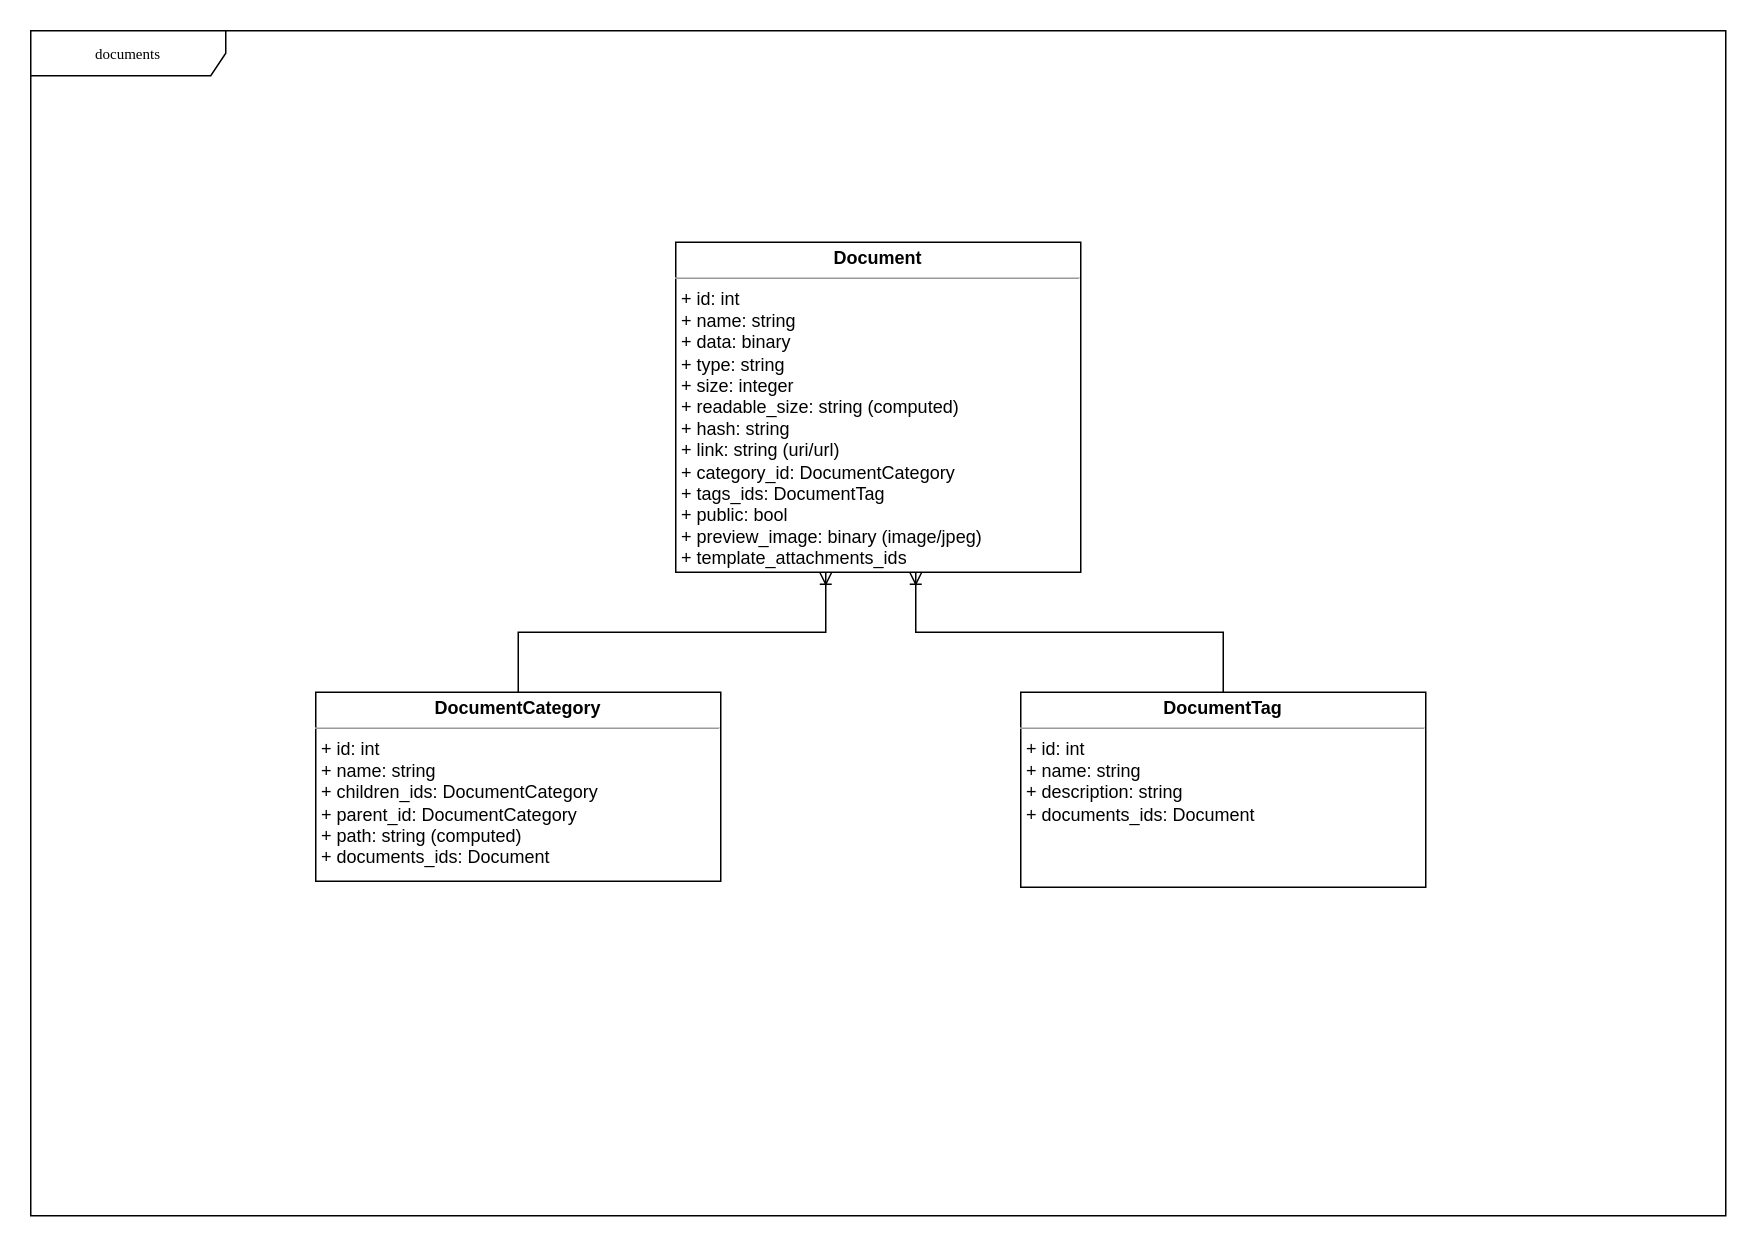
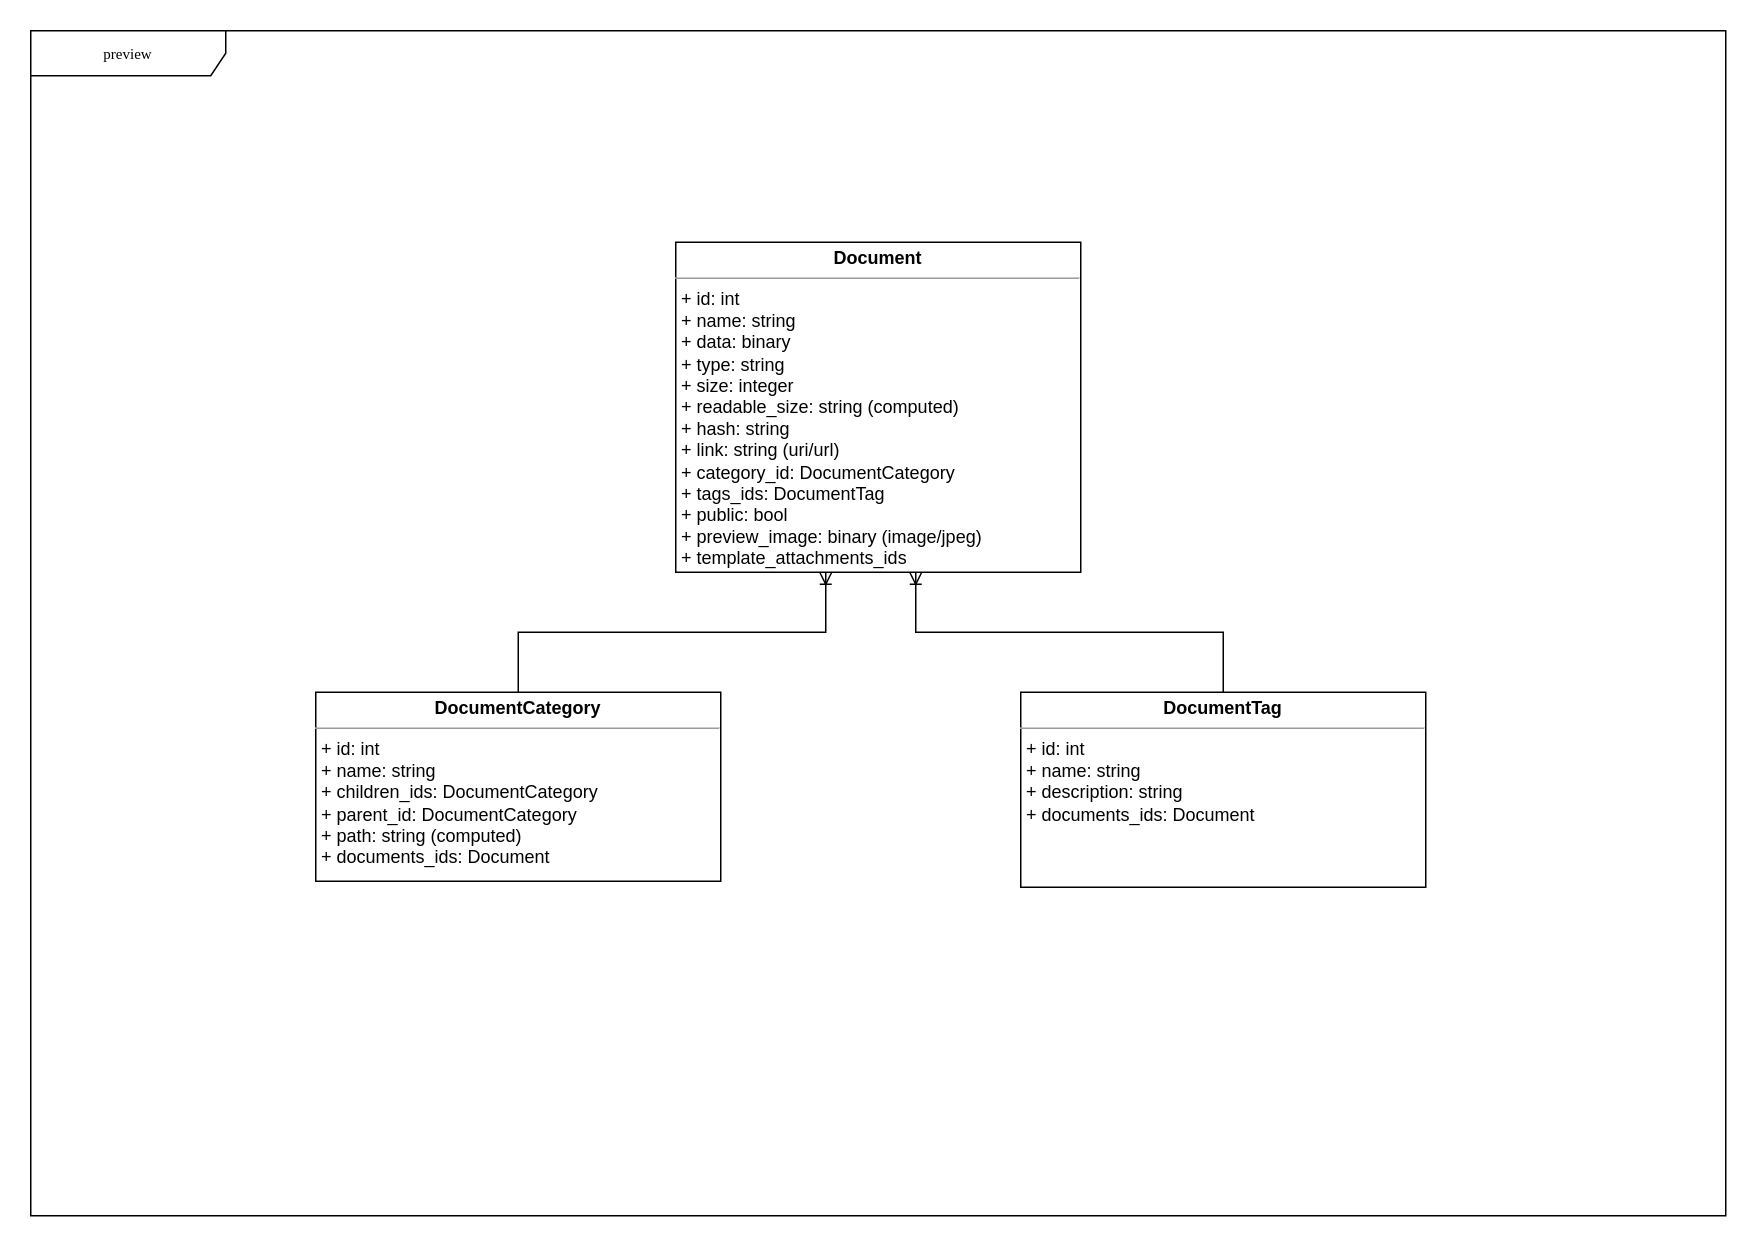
(128, 53) -> (128, 53)
